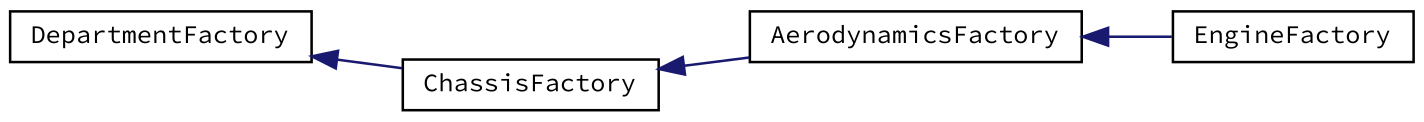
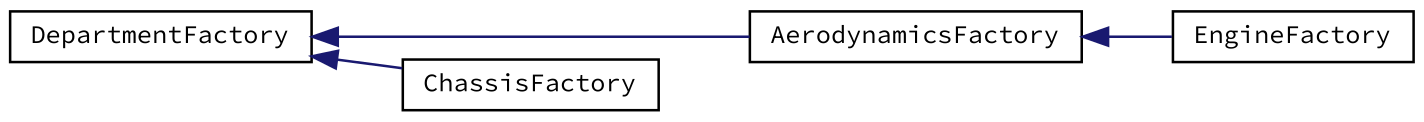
(717, 62) -> (544, 37)
